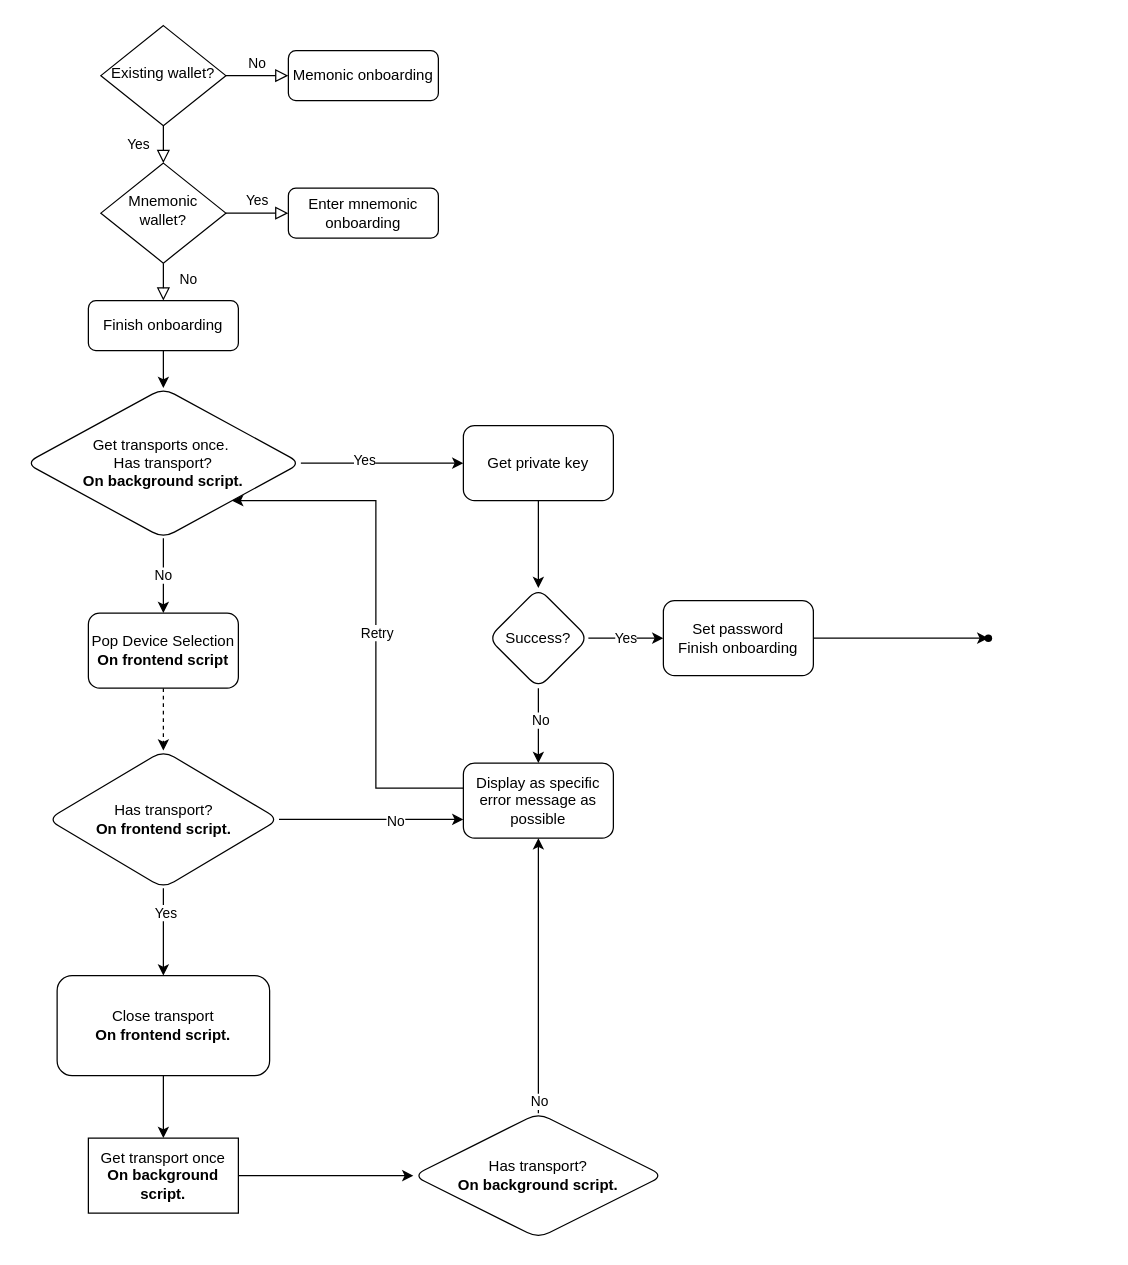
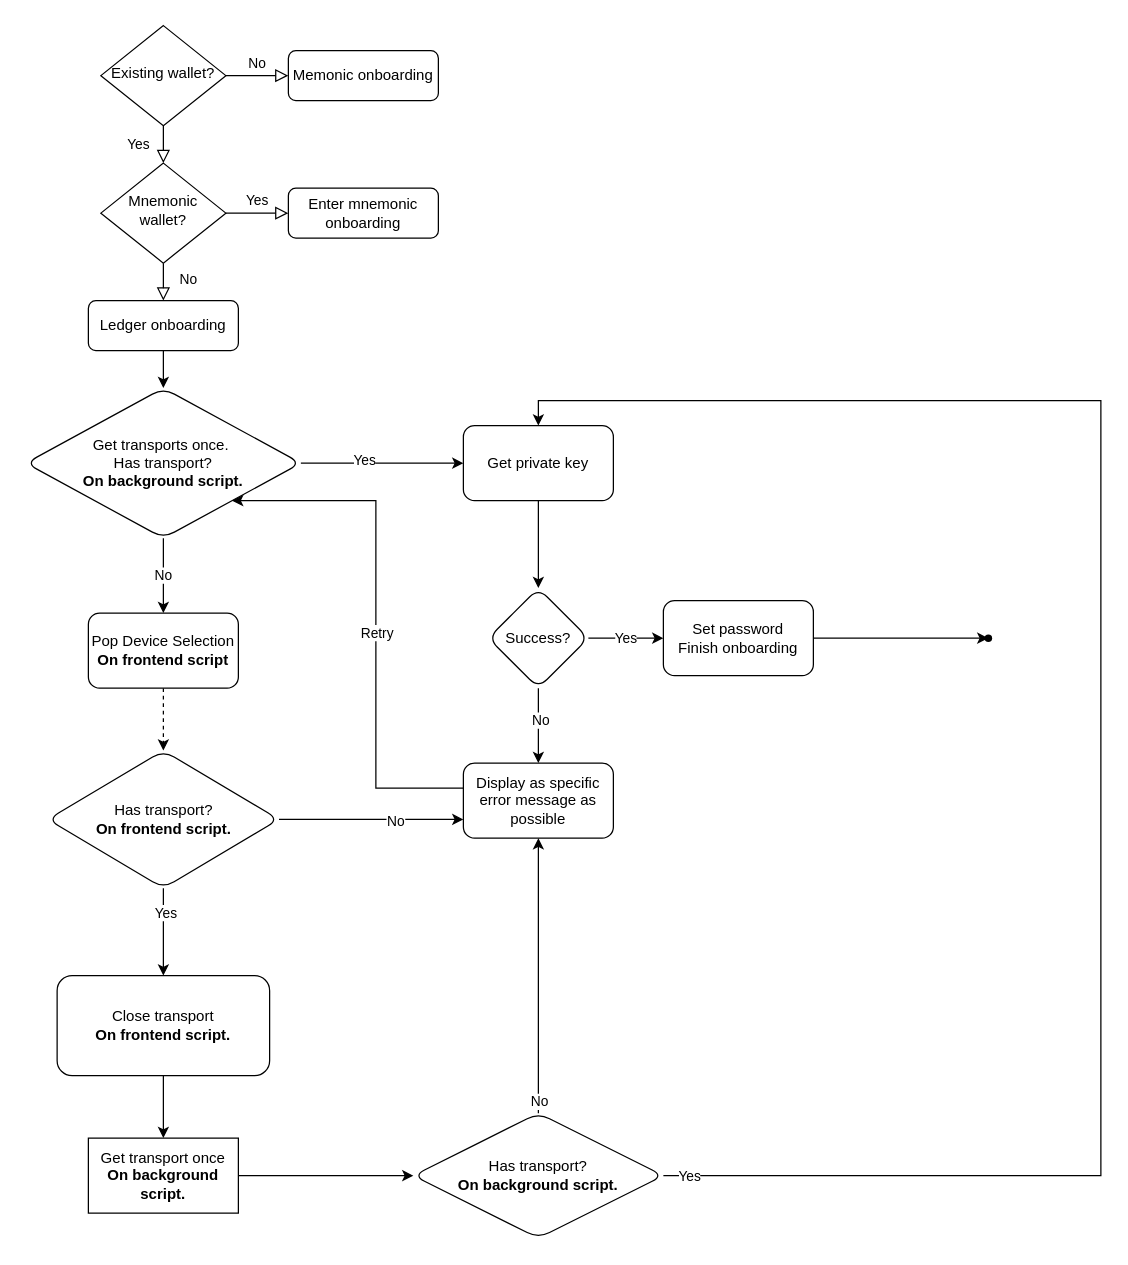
(163, 326) -> (163, 326)
none -> (1101, 718)
